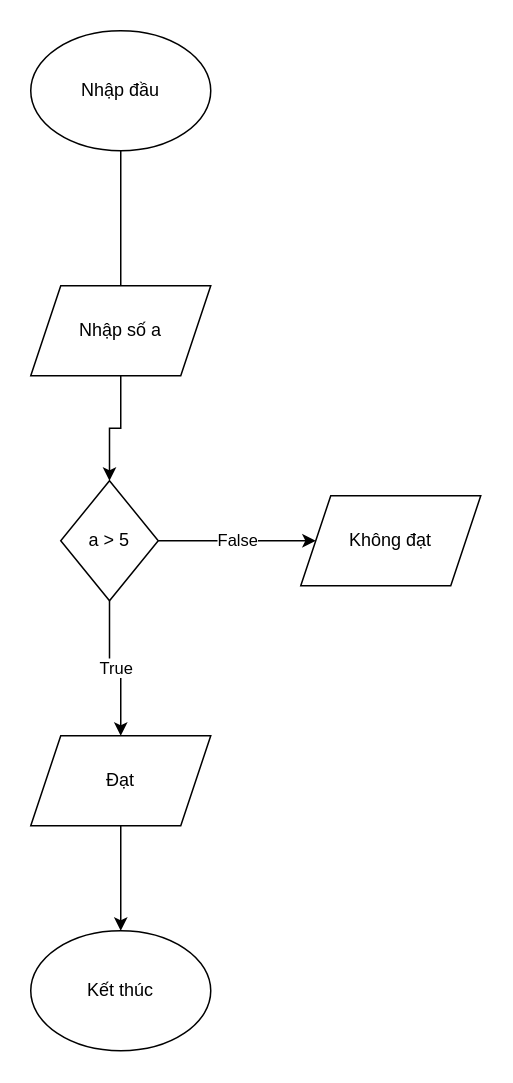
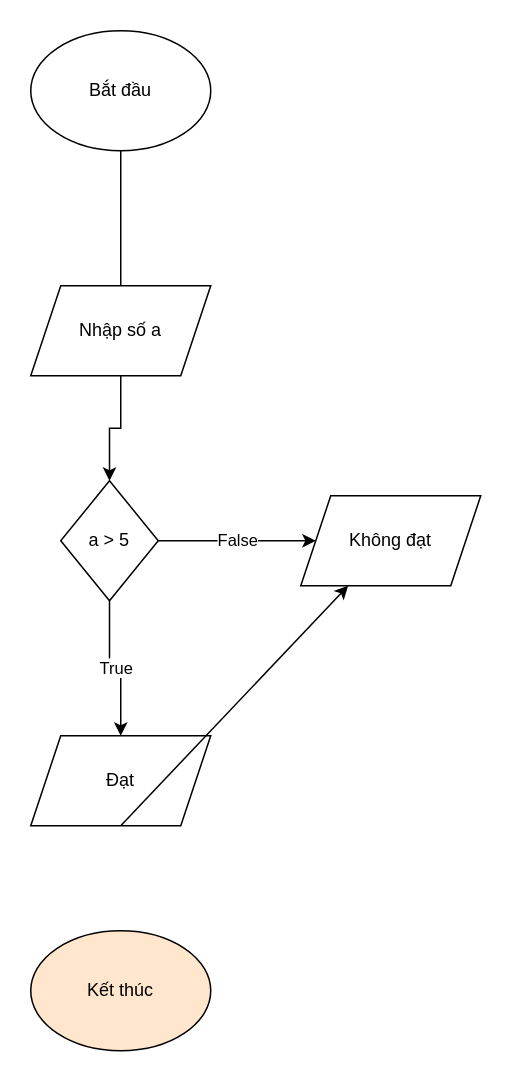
(121, 91) -> (121, 91)
(121, 873) -> (231, 710)
(121, 991) -> (121, 991)
